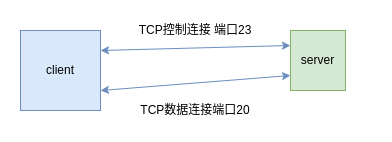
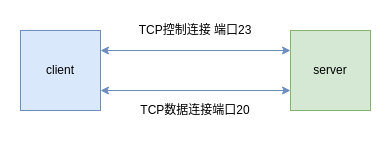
(318, 61) -> (331, 71)
